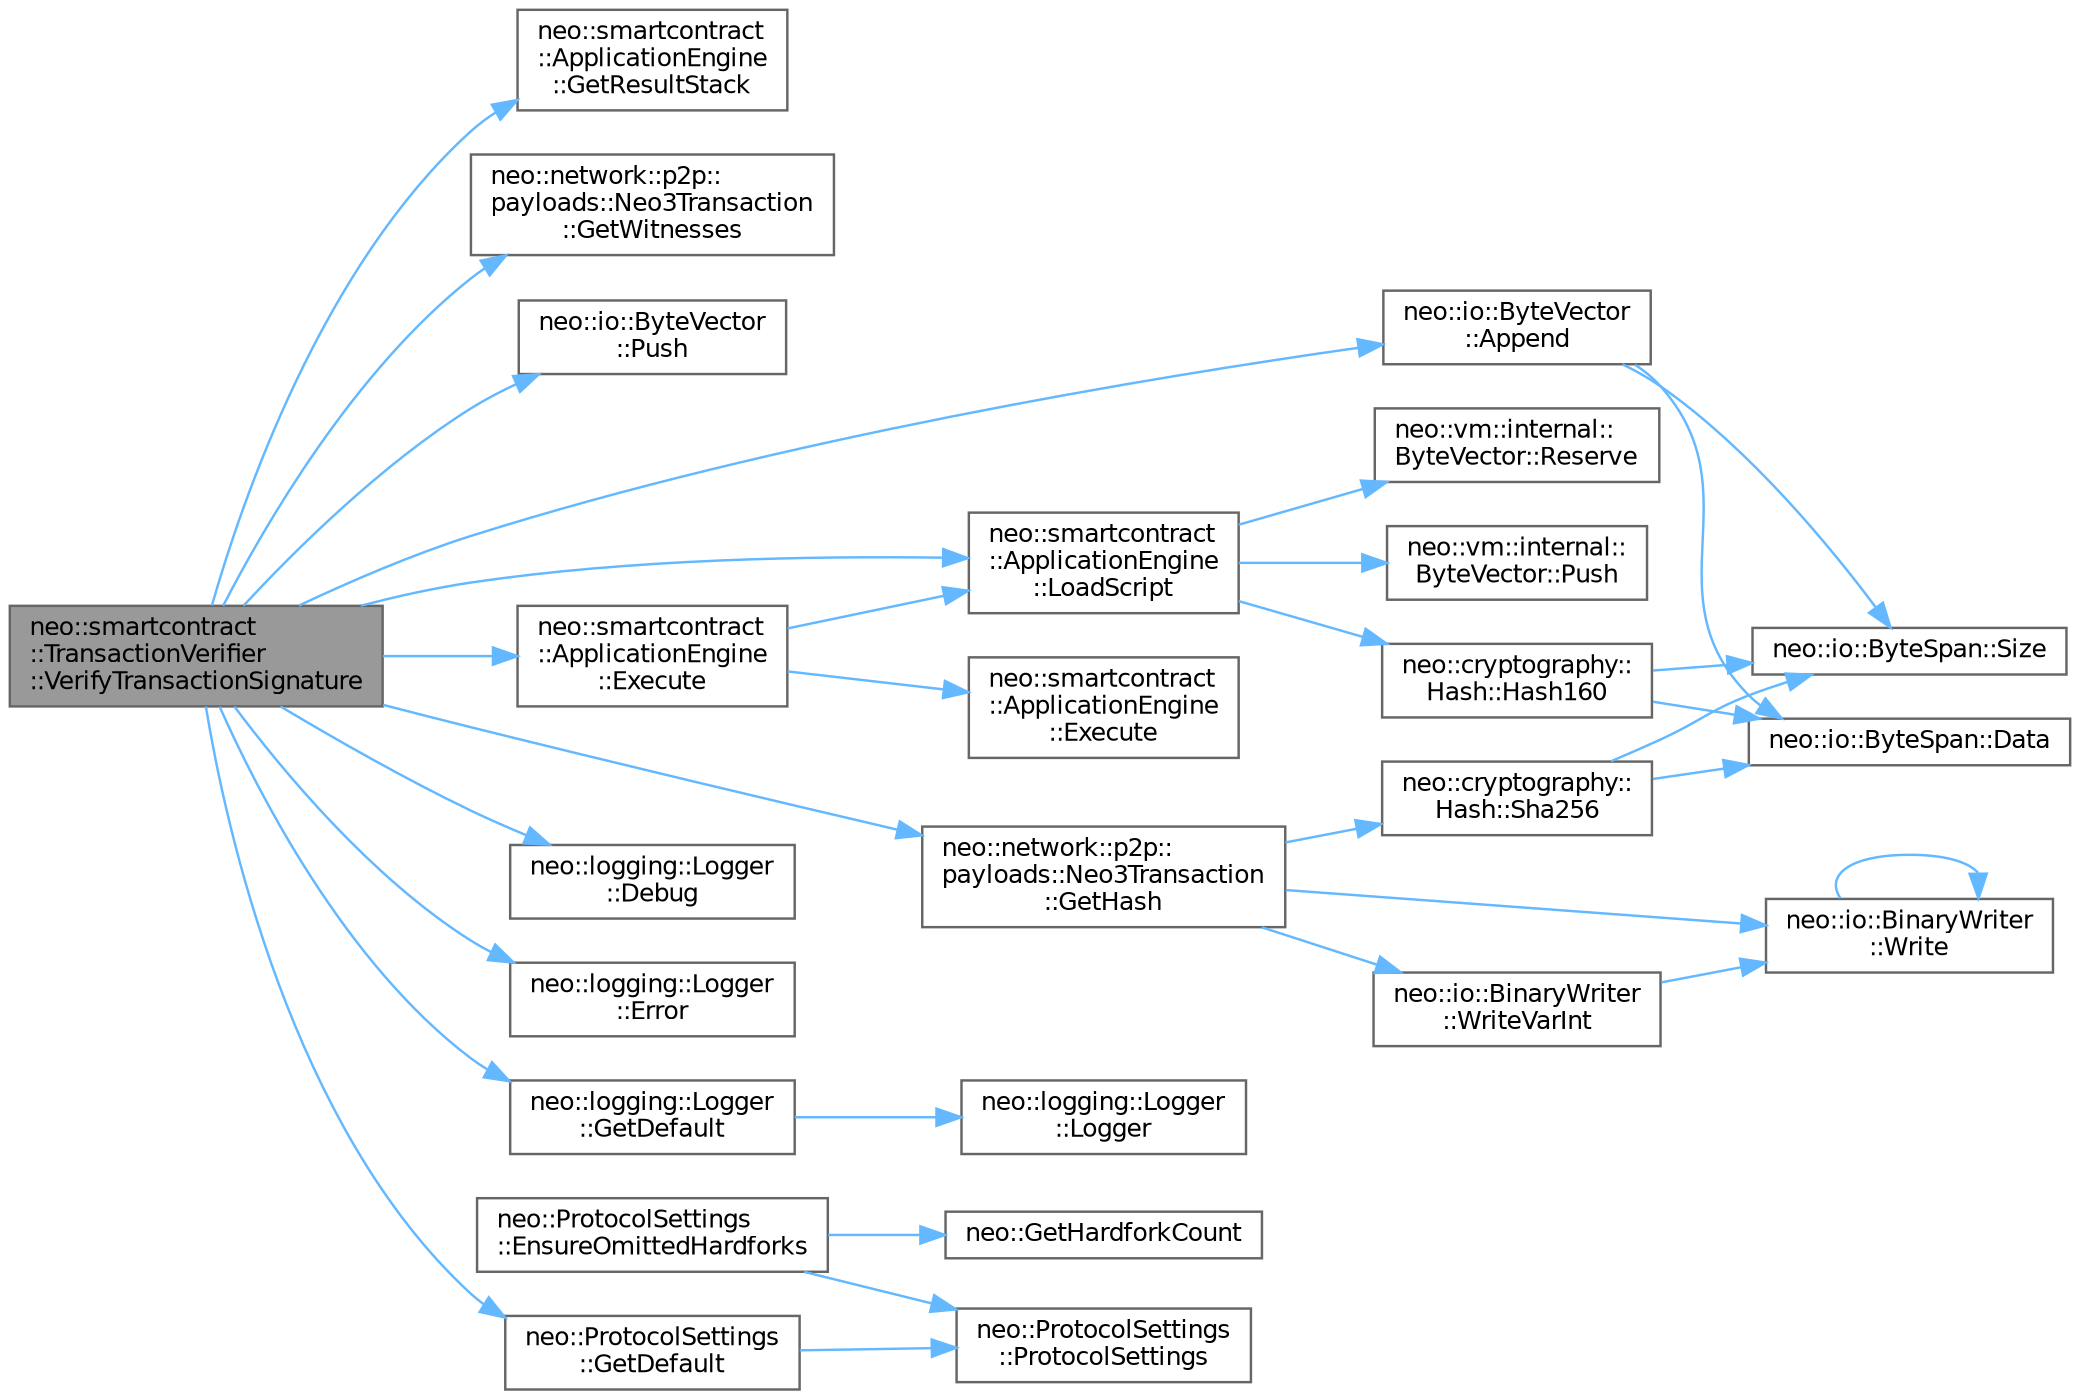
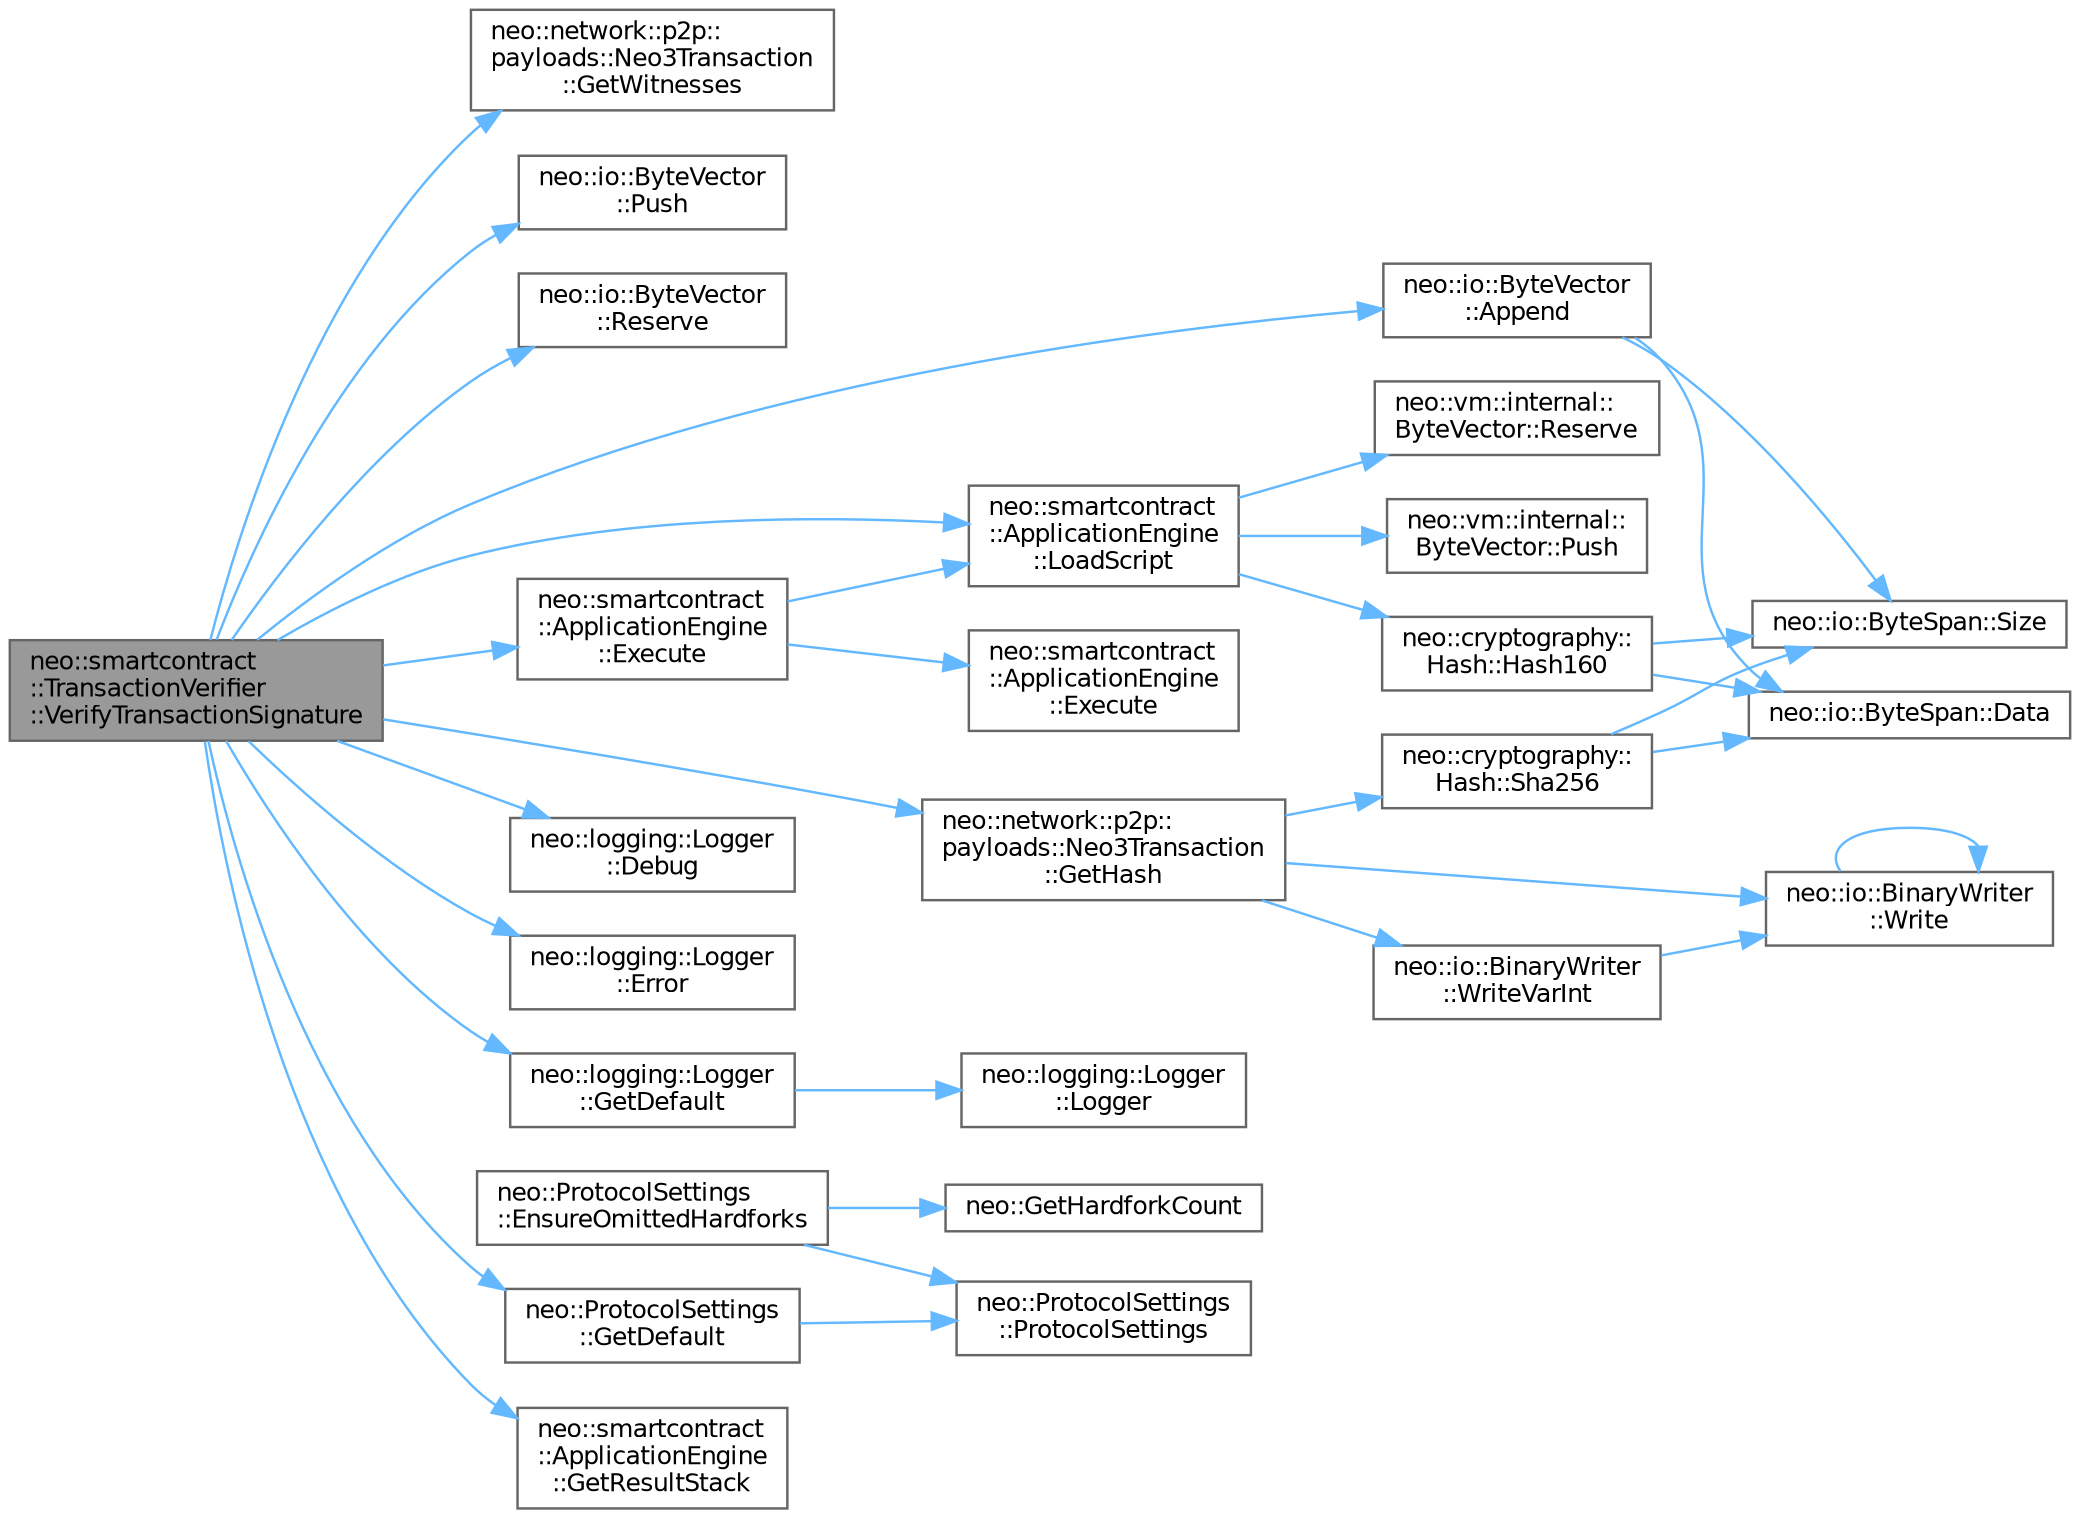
none -> (652, 310)
